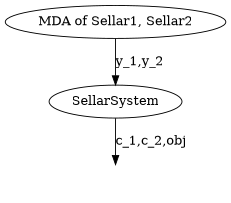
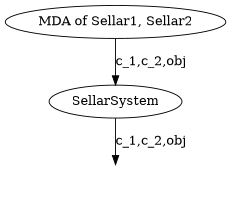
(140, 62) -> (151, 62)
